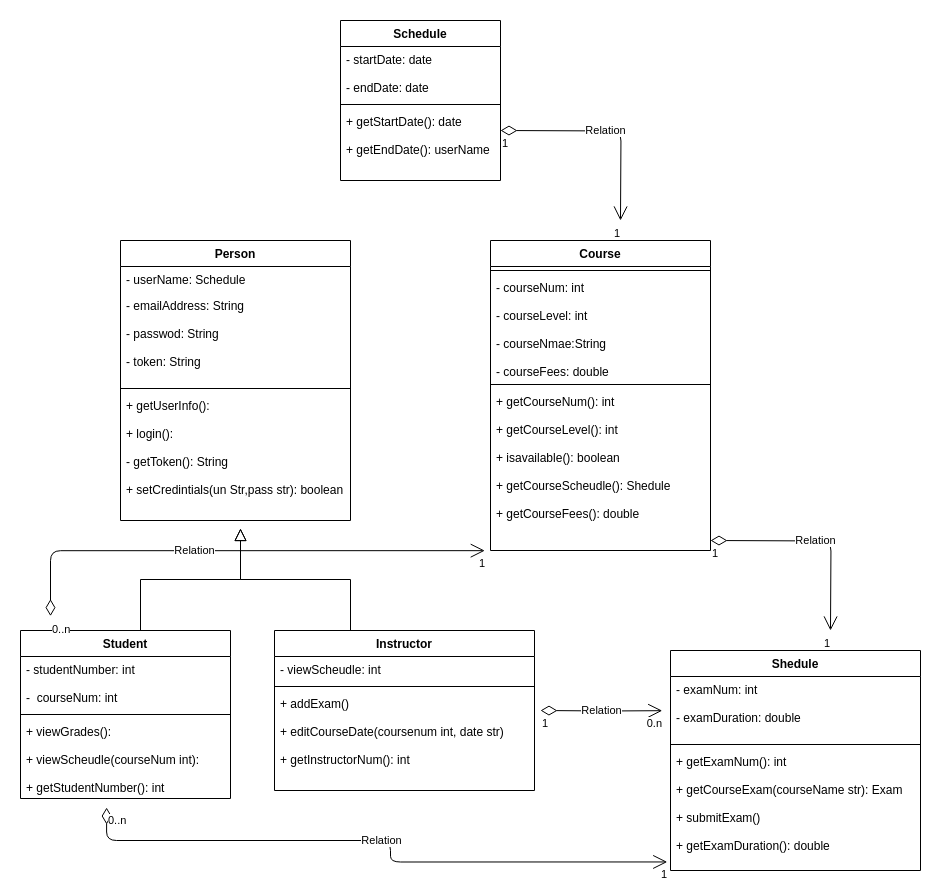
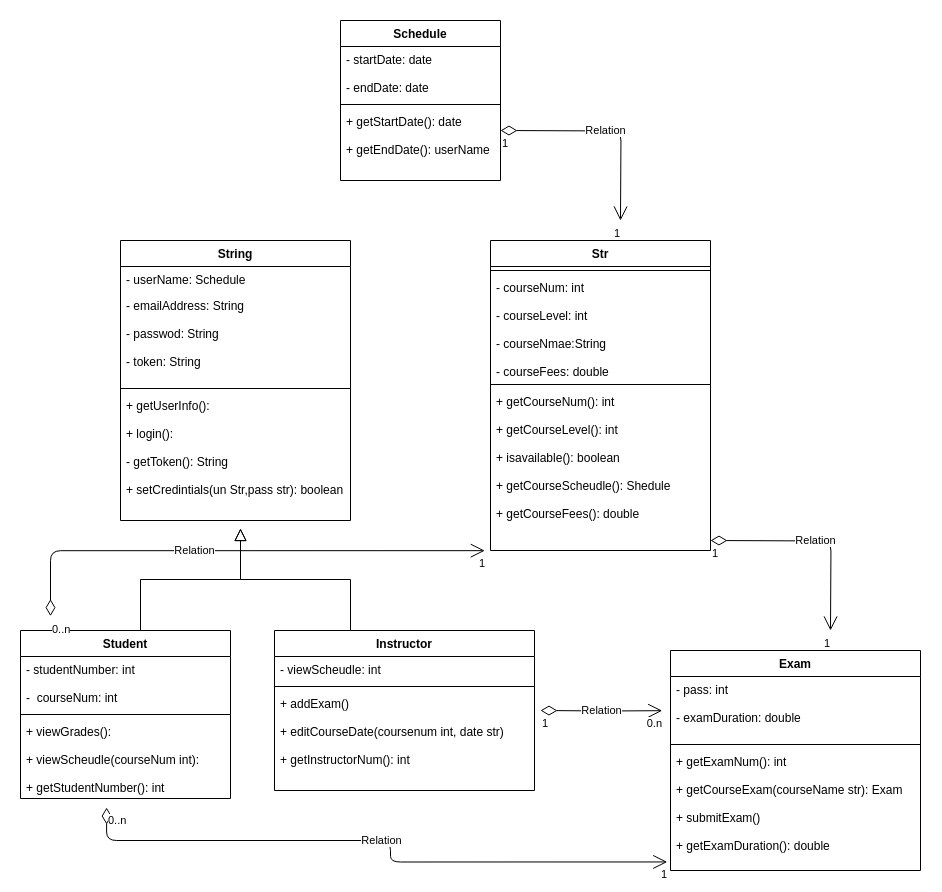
(235, 254) -> (235, 254)
(600, 254) -> (600, 254)
(795, 664) -> (795, 664)
(717, 690) -> (707, 690)
